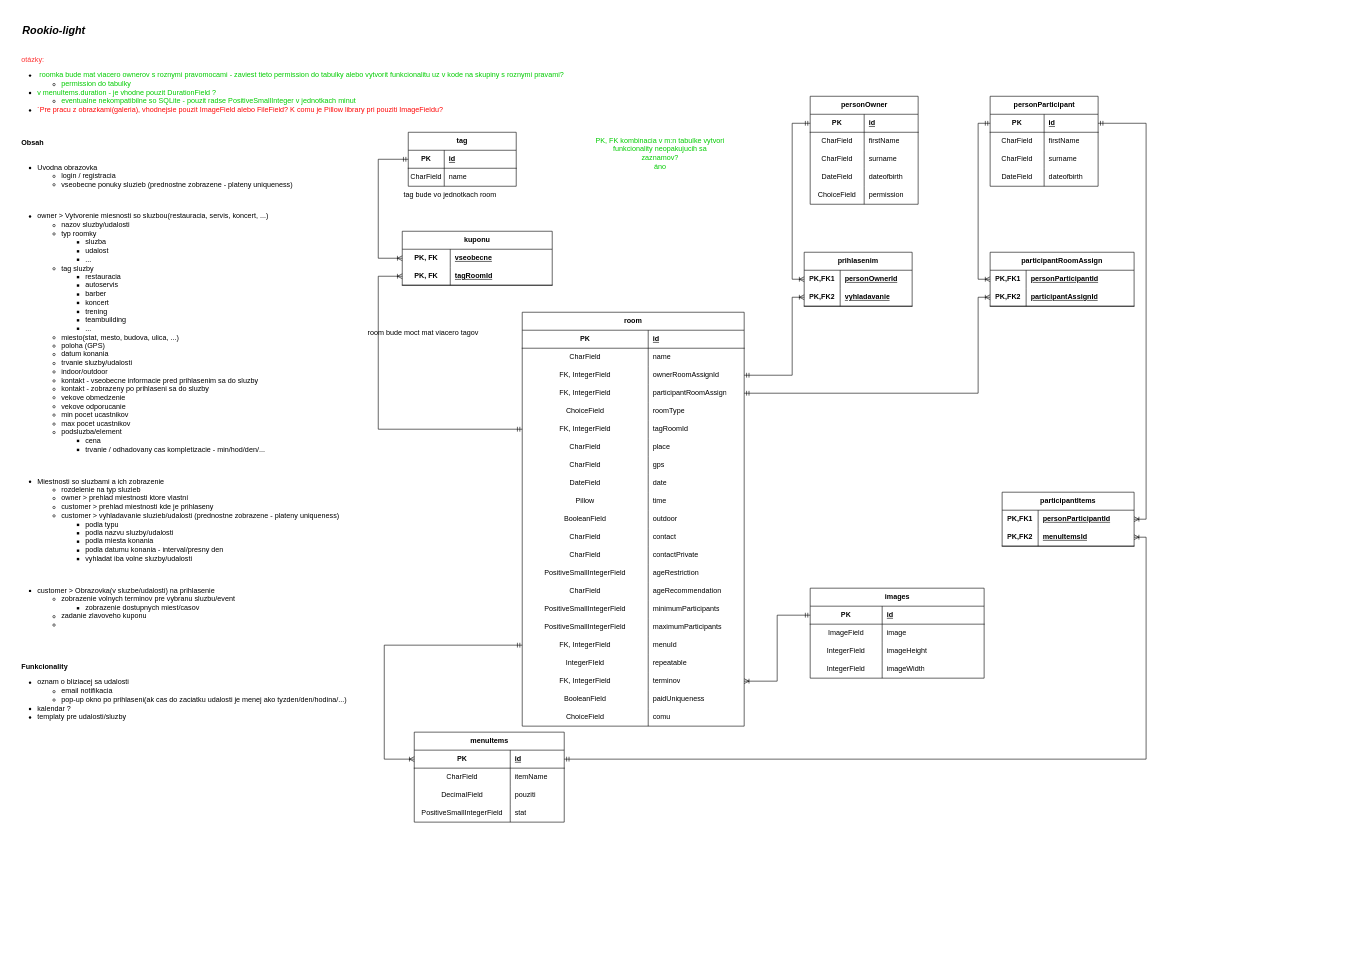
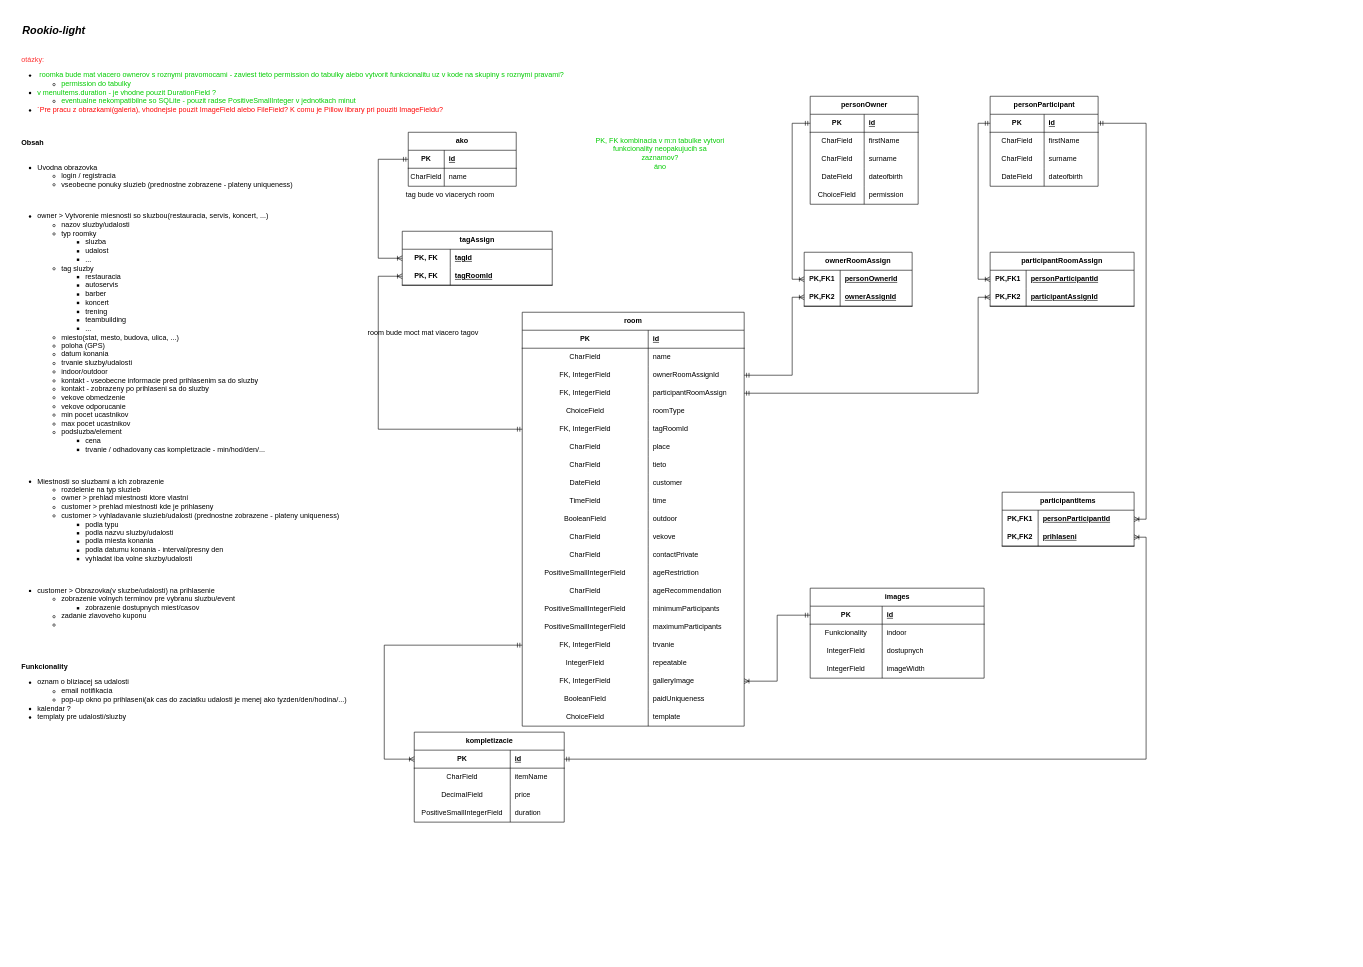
(462, 141) -> (462, 141)
(450, 195) -> (450, 195)
(477, 240) -> (477, 240)
(473, 258) -> (465, 258)
(858, 261) -> (858, 261)
(867, 297) -> (870, 297)
(659, 465) -> (662, 465)
(661, 483) -> (669, 483)
(585, 501) -> (585, 501)
(667, 537) -> (665, 537)
(1065, 537) -> (1060, 537)
(846, 633) -> (846, 633)
(896, 633) -> (898, 633)
(665, 645) -> (666, 645)
(907, 651) -> (907, 651)
(668, 681) -> (675, 681)
(661, 717) -> (668, 717)
(490, 741) -> (490, 741)
(527, 795) -> (524, 795)
(523, 813) -> (530, 813)
